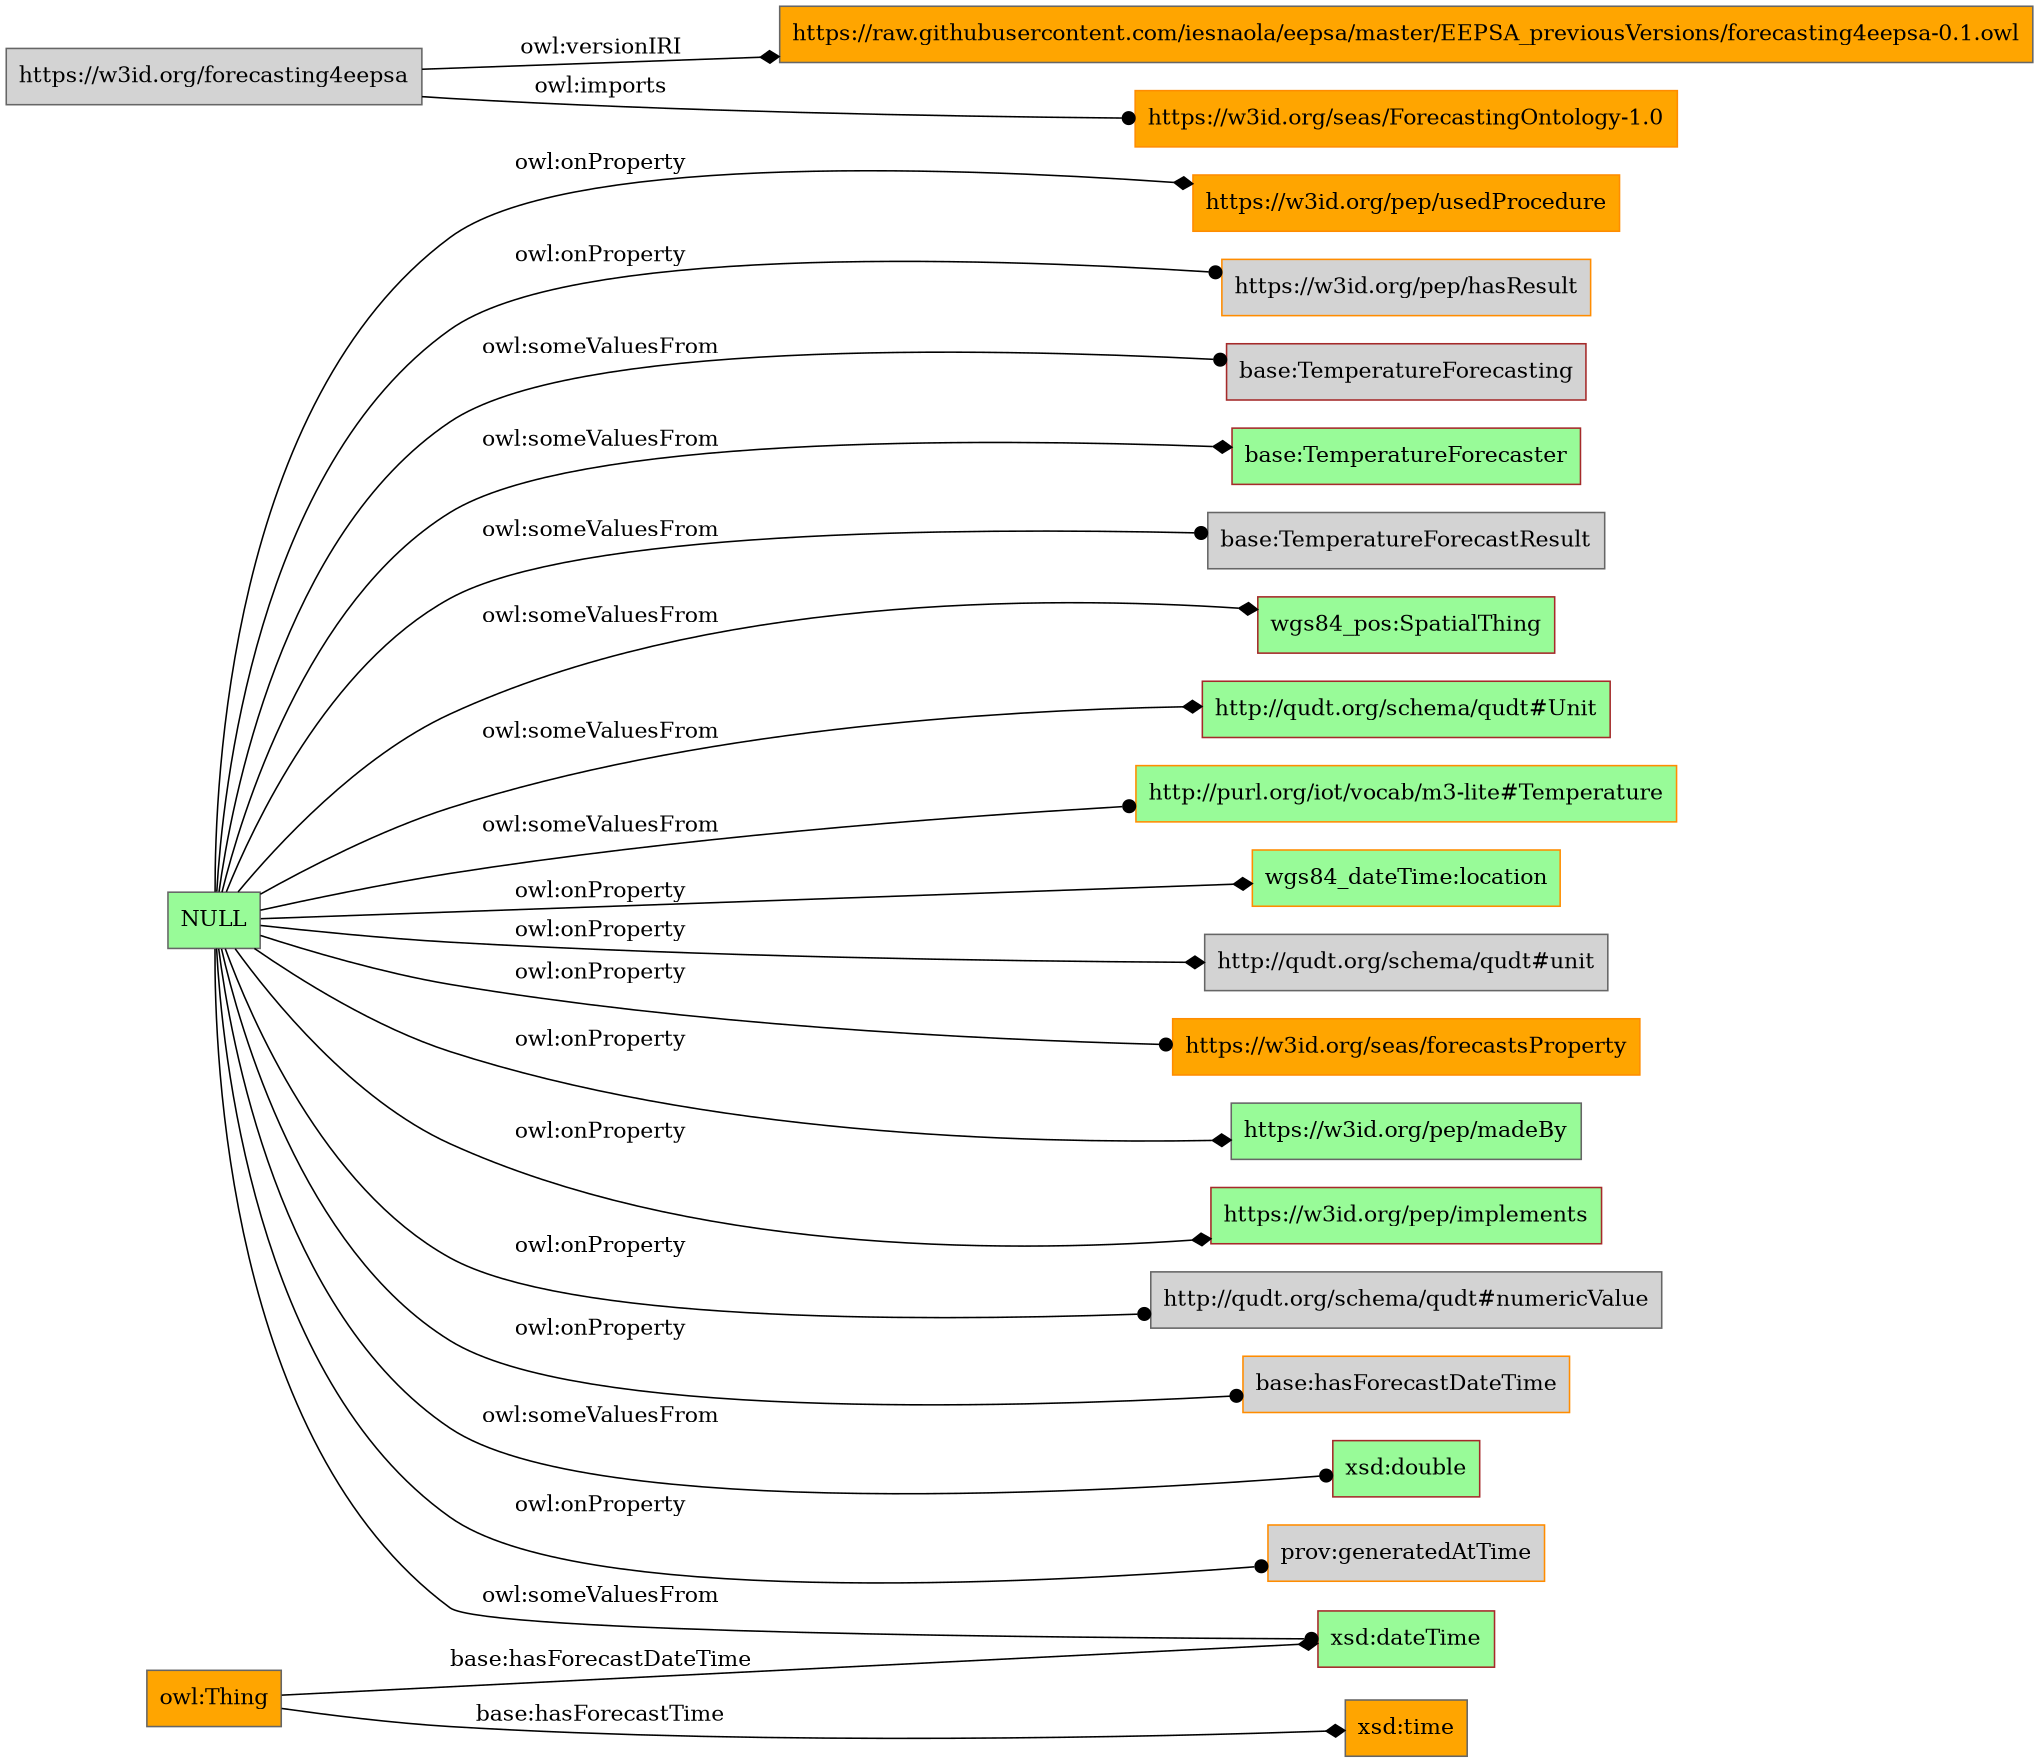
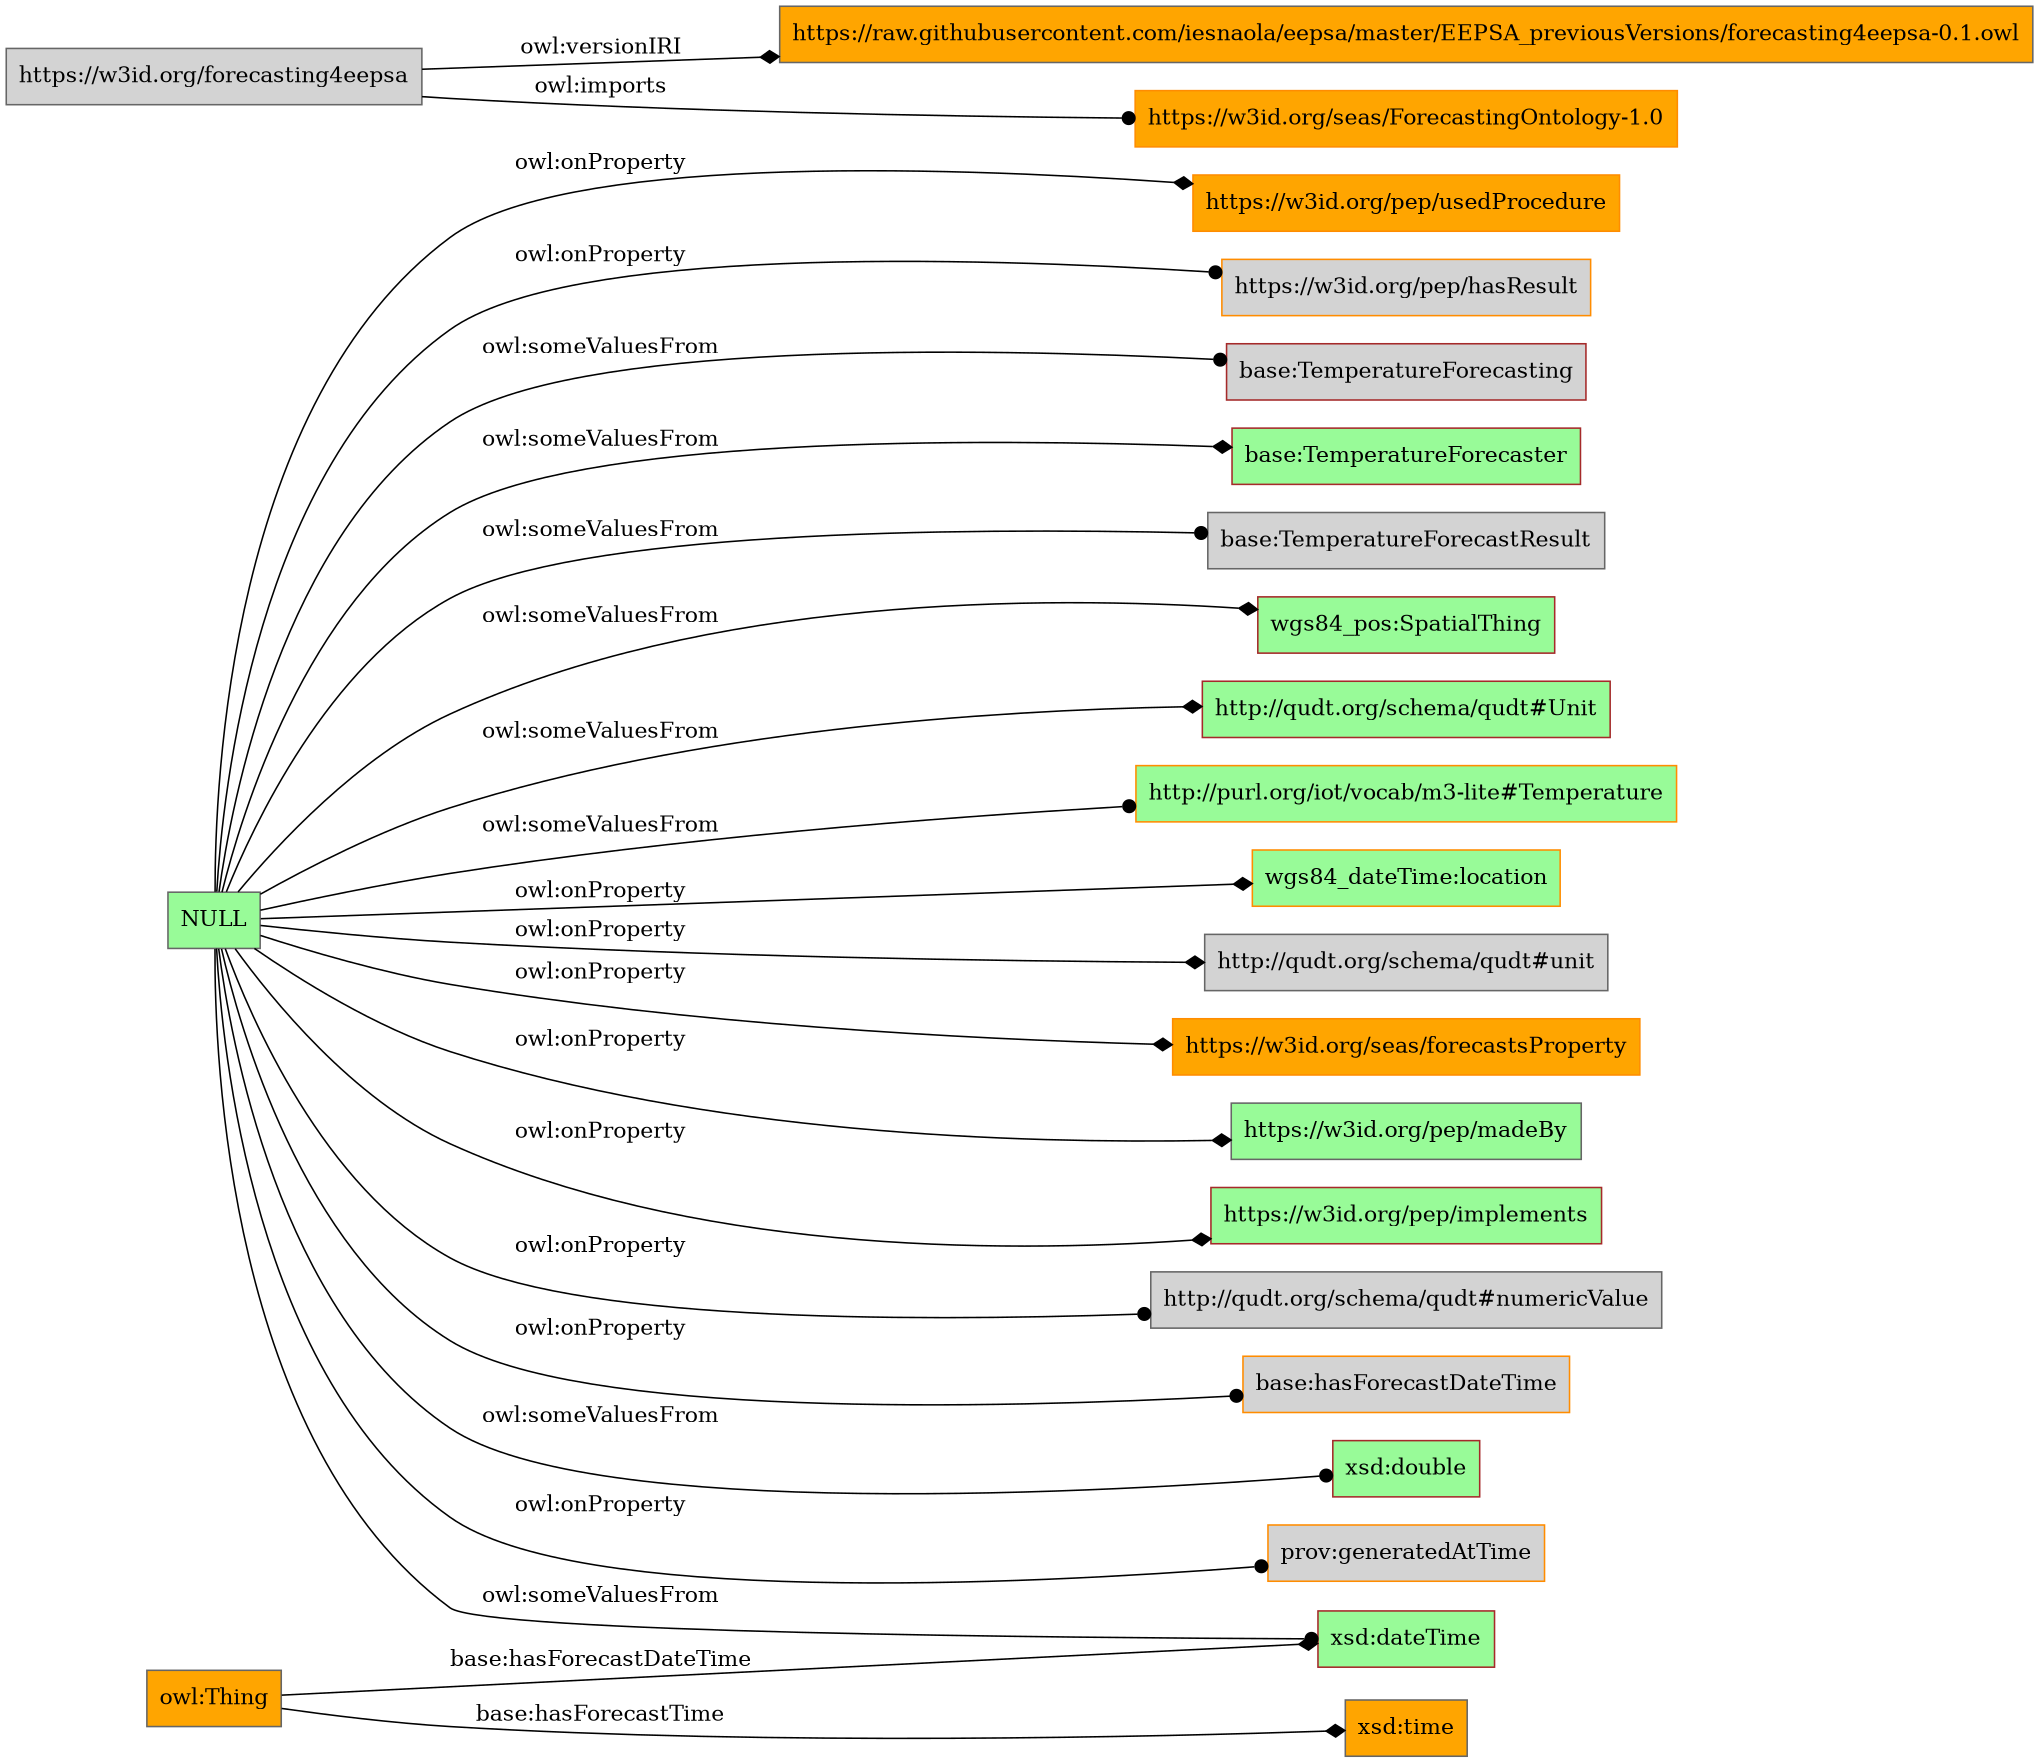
(706, 1017) -> (703, 1017)
